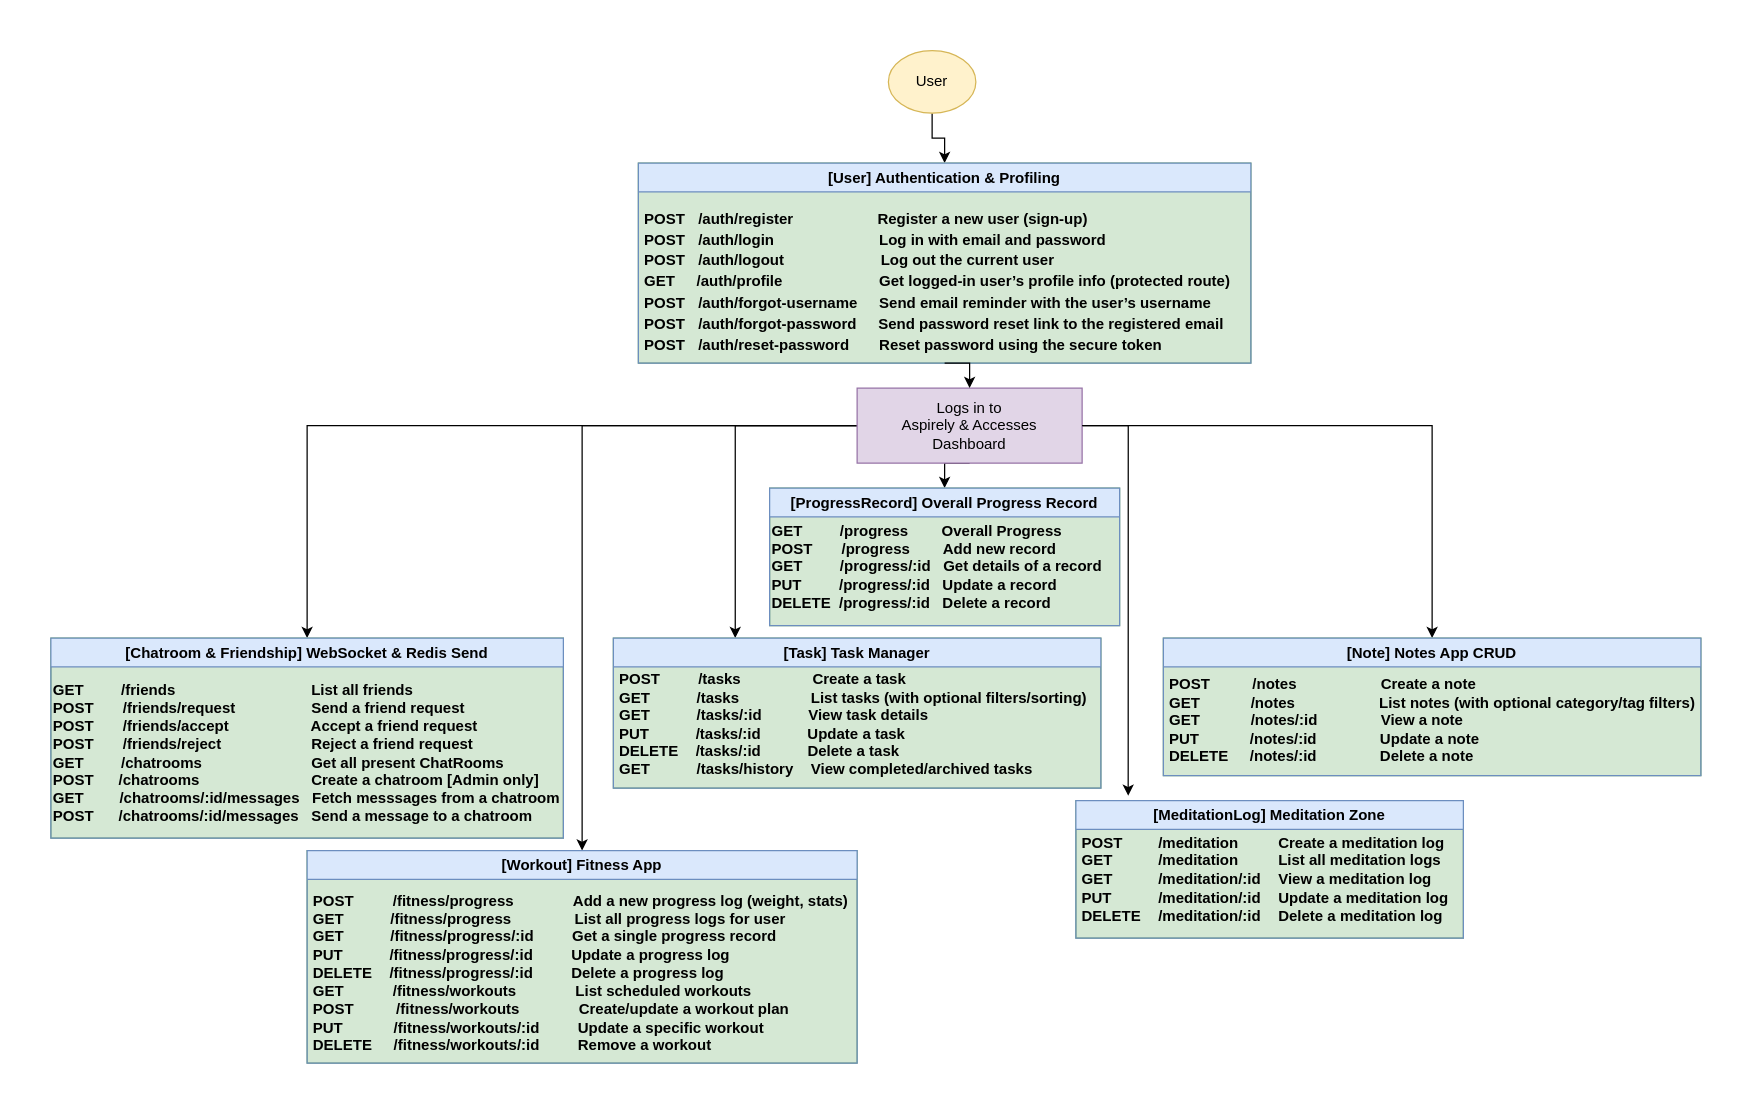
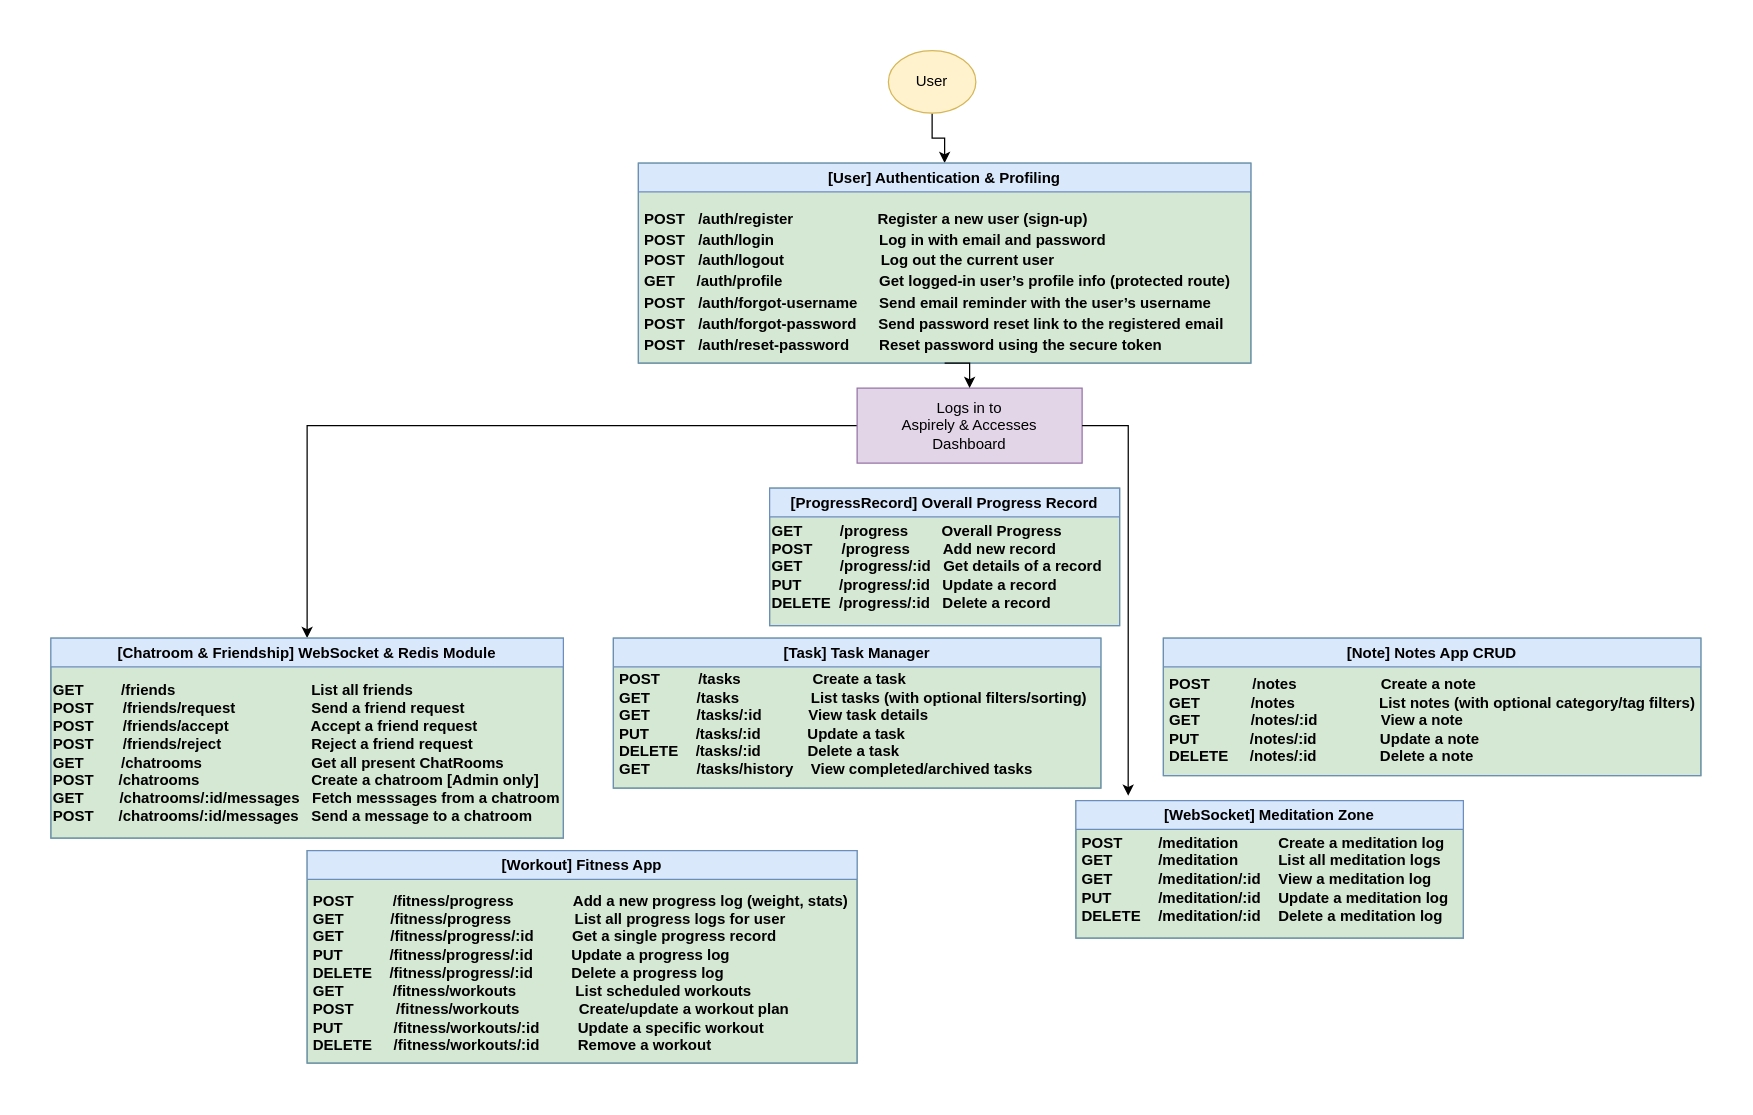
(1383, 426) -> none
(944, 470) -> none
(735, 528) -> none
(582, 635) -> none
(307, 653) -> (307, 653)
(1269, 816) -> (1269, 816)
